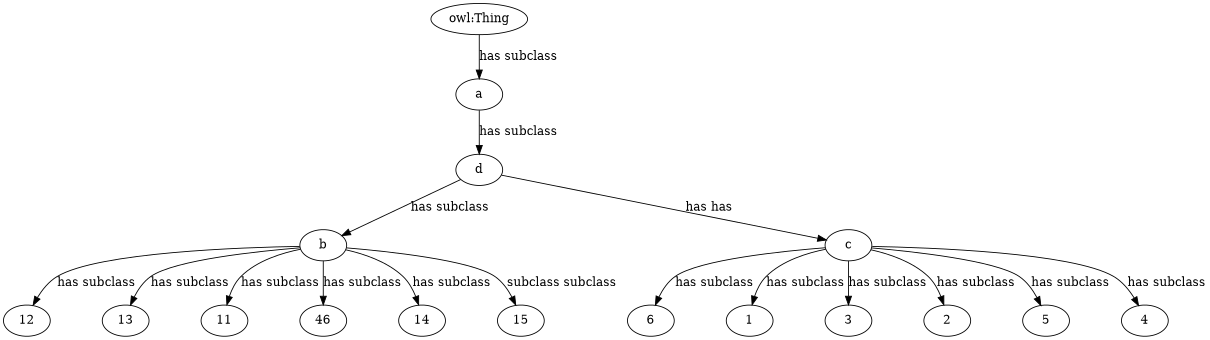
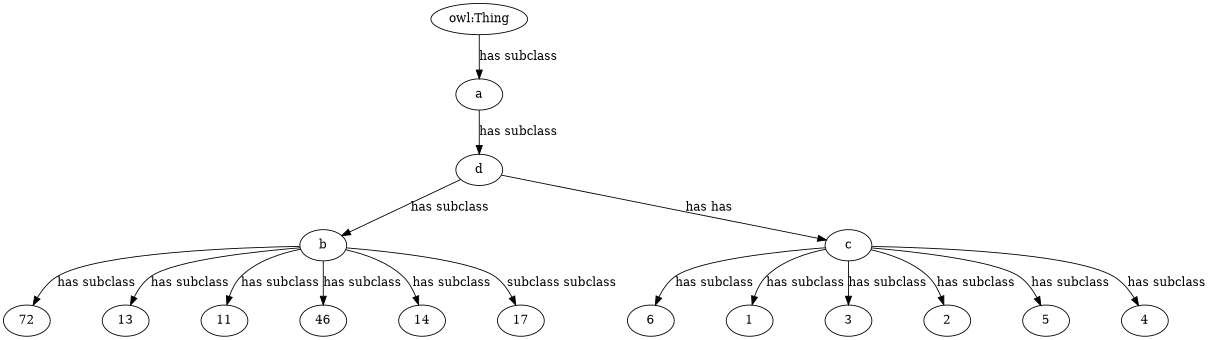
(27, 321) -> (27, 321)
(521, 321) -> (521, 321)
